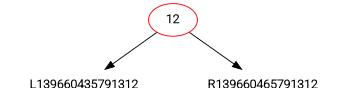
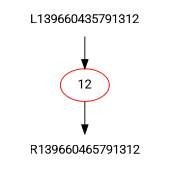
(135, 48) -> (85, 48)
